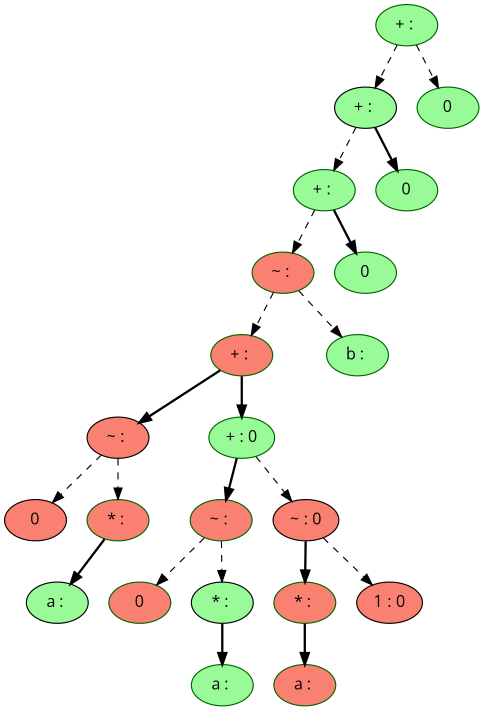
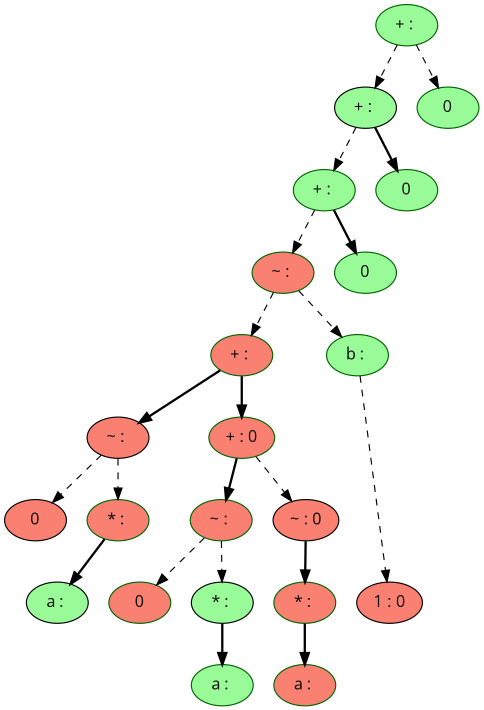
(242, 438) -> (242, 438)
(343, 557) -> (373, 473)
